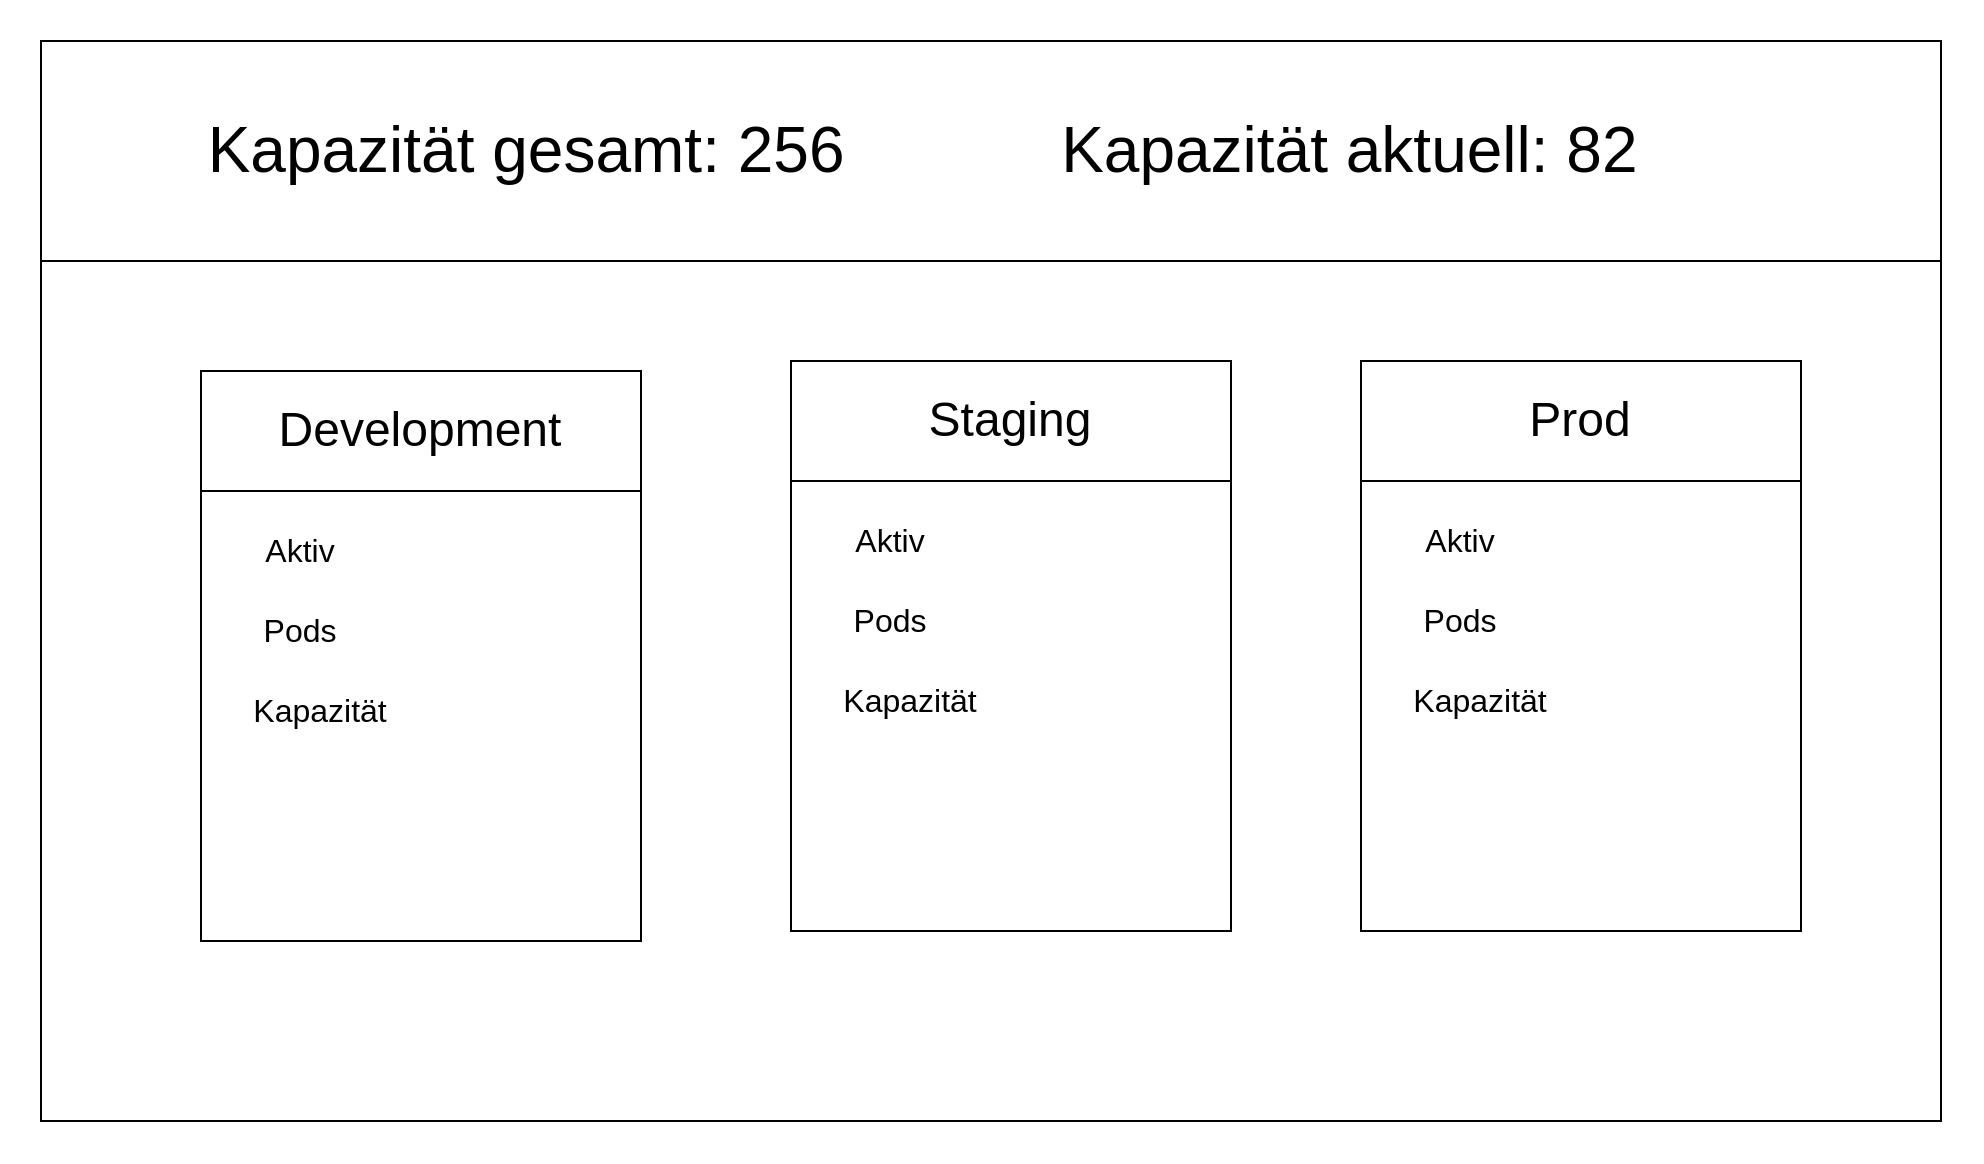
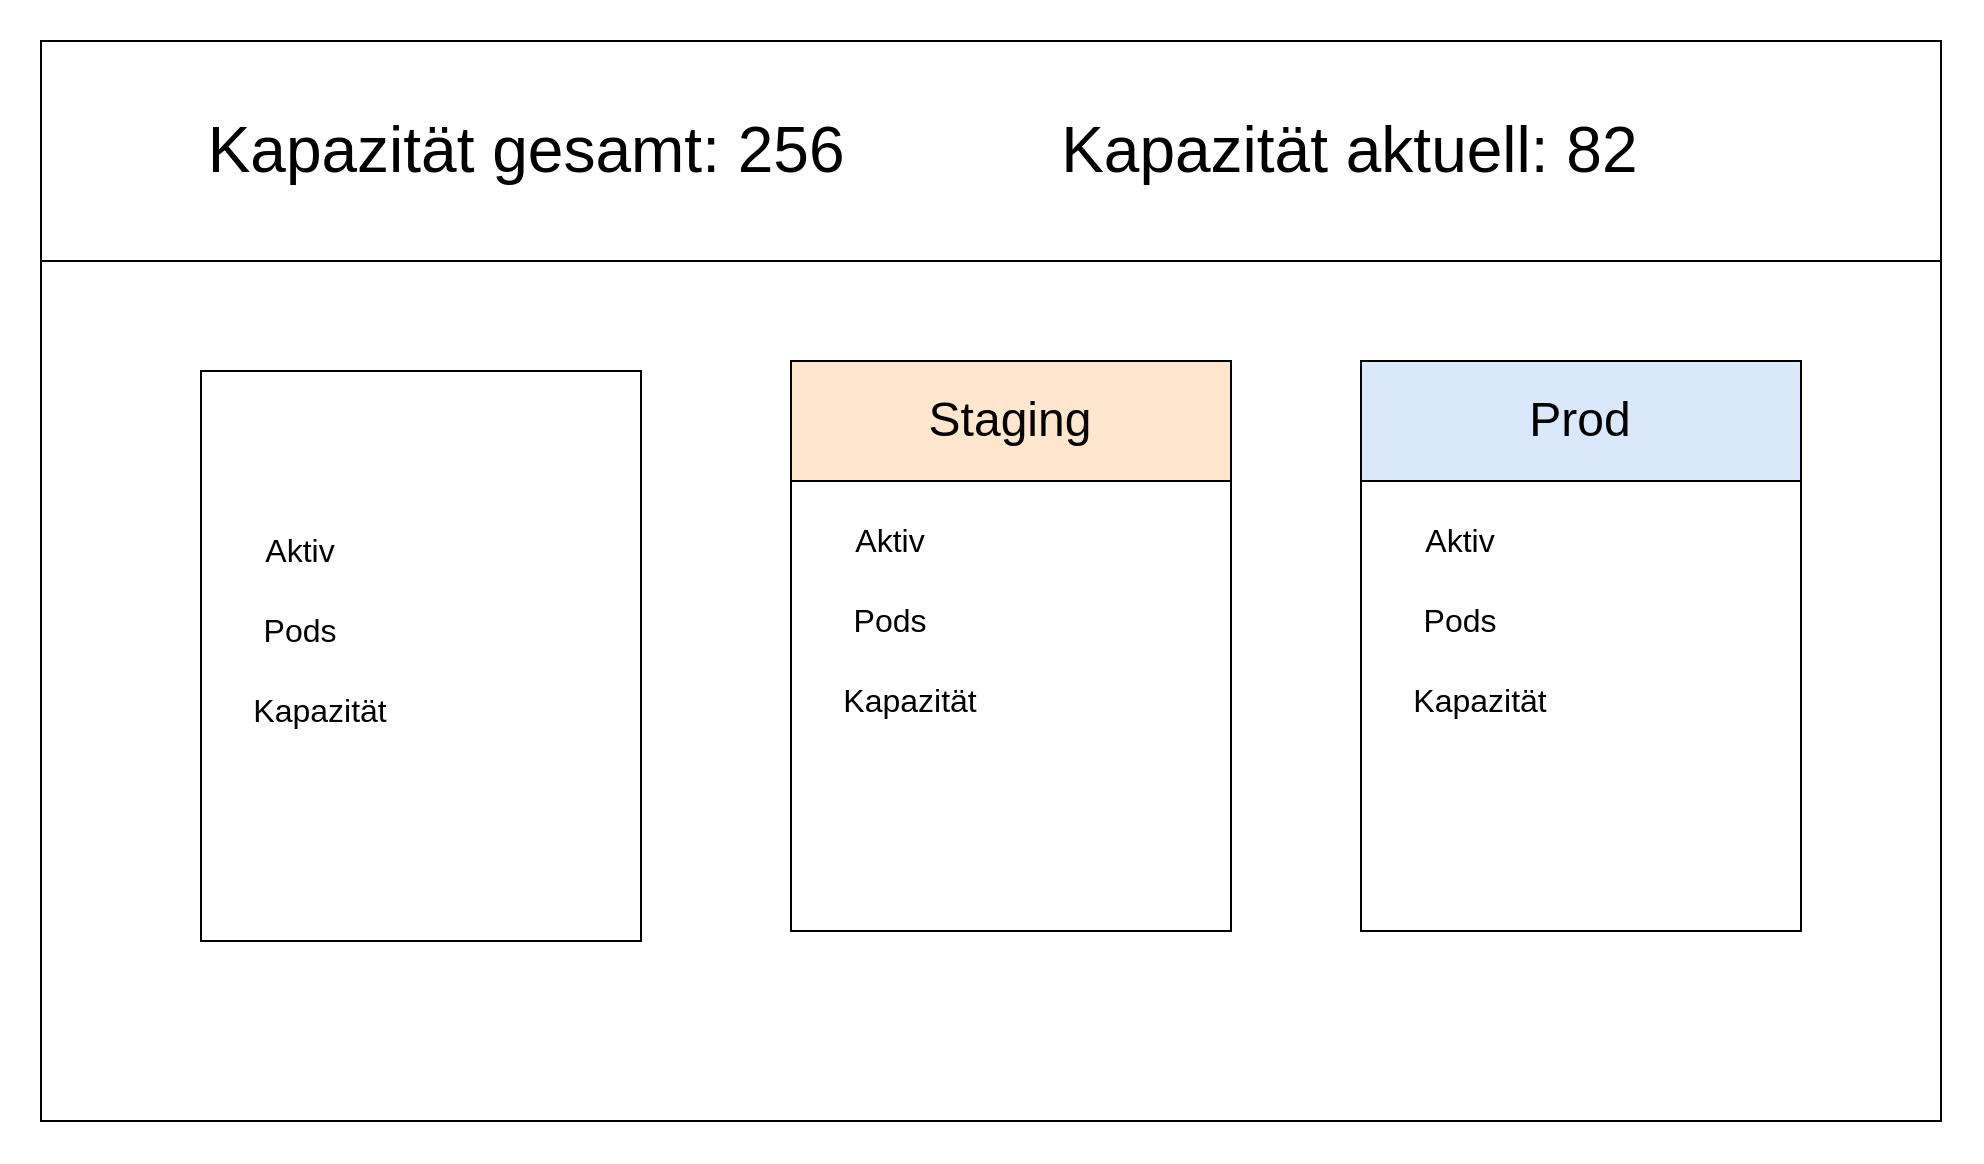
(1011, 421) -> (1011, 421)
(1581, 421) -> (1581, 421)
(421, 431) -> none
